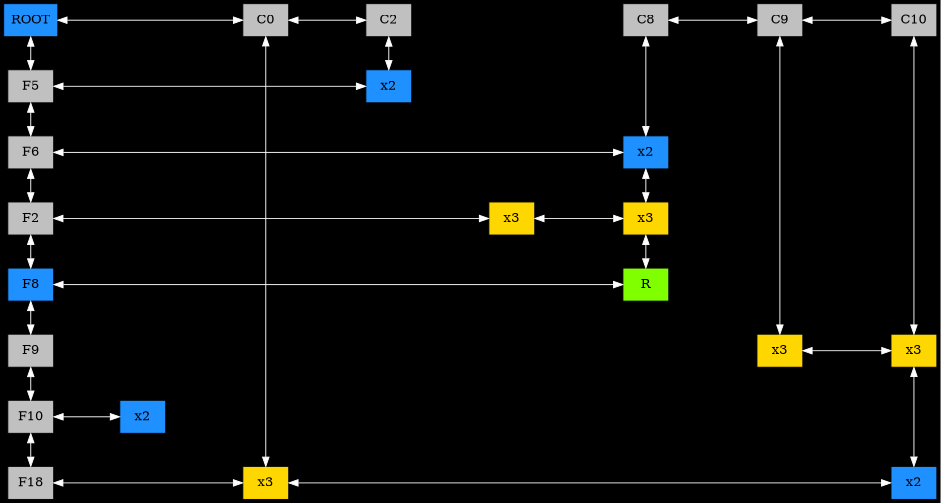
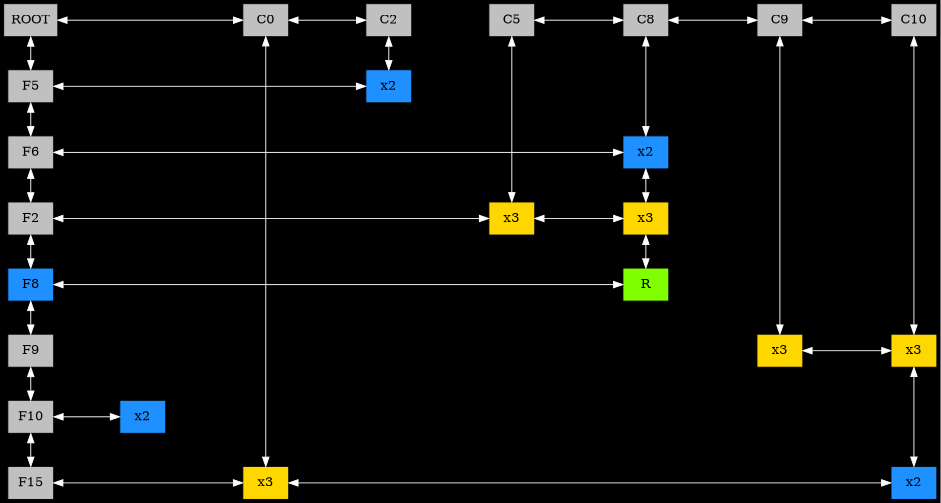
(31, 20) -> (31, 20)
none -> (512, 20)
(31, 483) -> (31, 483)
